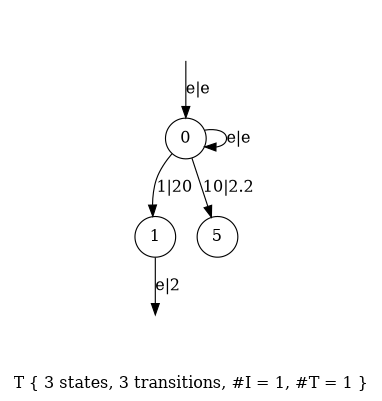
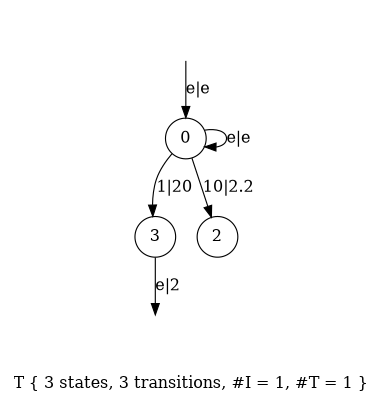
(155, 237) -> (155, 237)
(217, 237) -> (217, 237)
